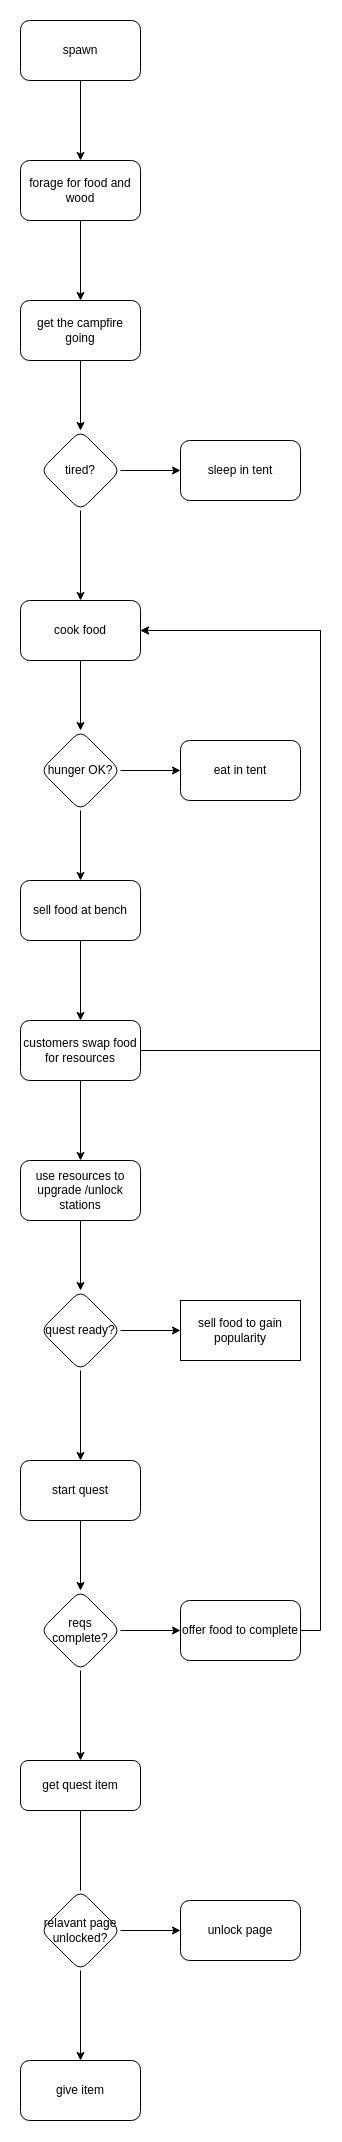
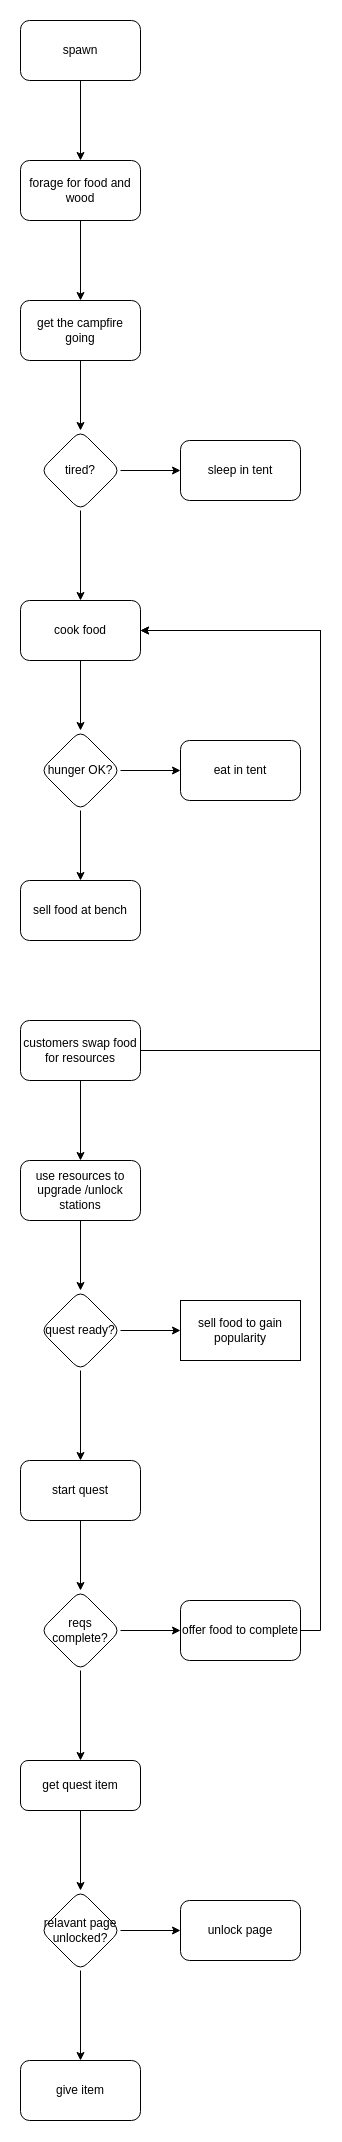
(81, 977) -> none
(81, 1885) -> (81, 1882)
